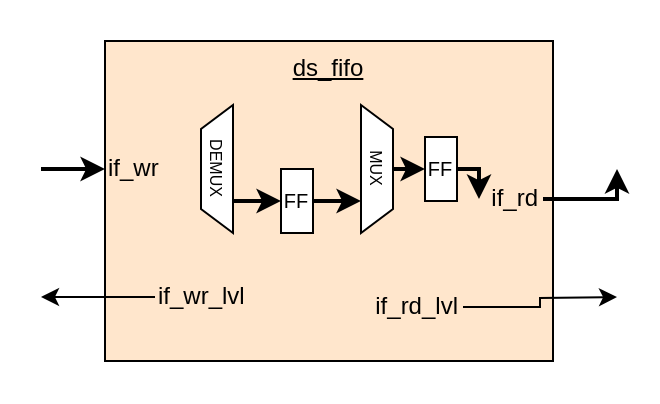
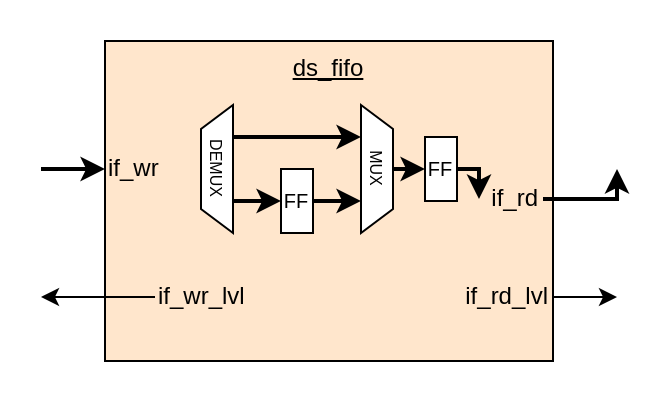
none -> (288, 137)
(415, 307) -> (505, 297)
